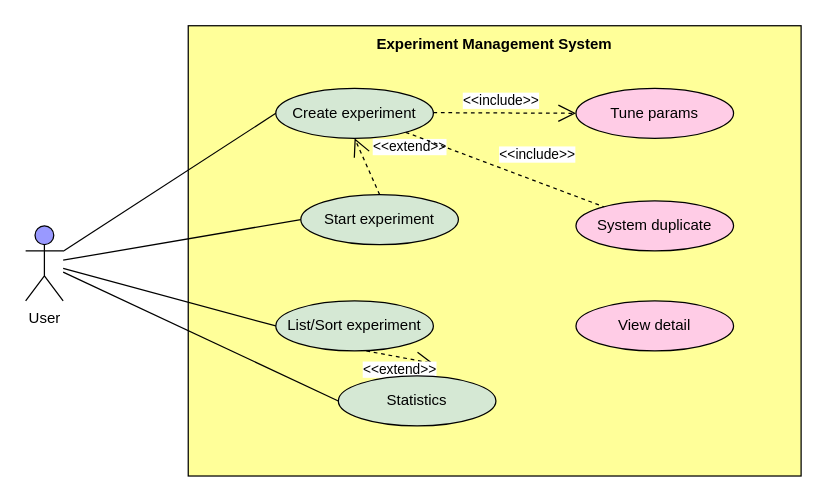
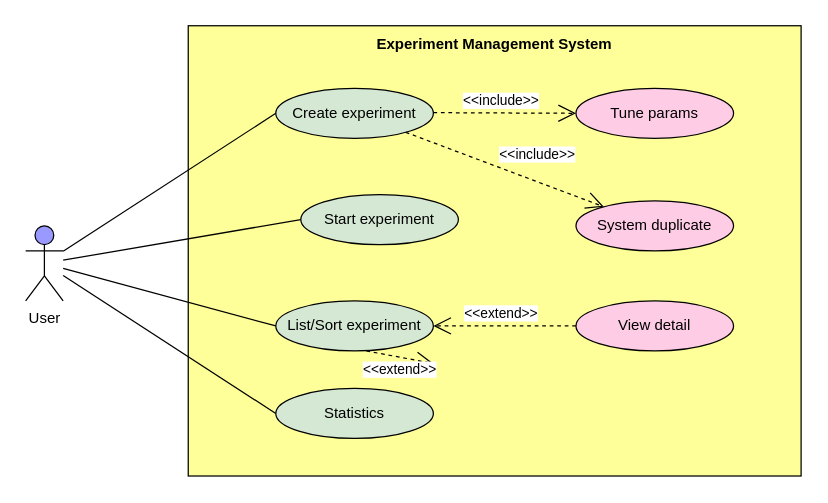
(367, 168) -> none
(599, 205) -> (598, 205)
none -> (506, 326)
(417, 401) -> (354, 413)
